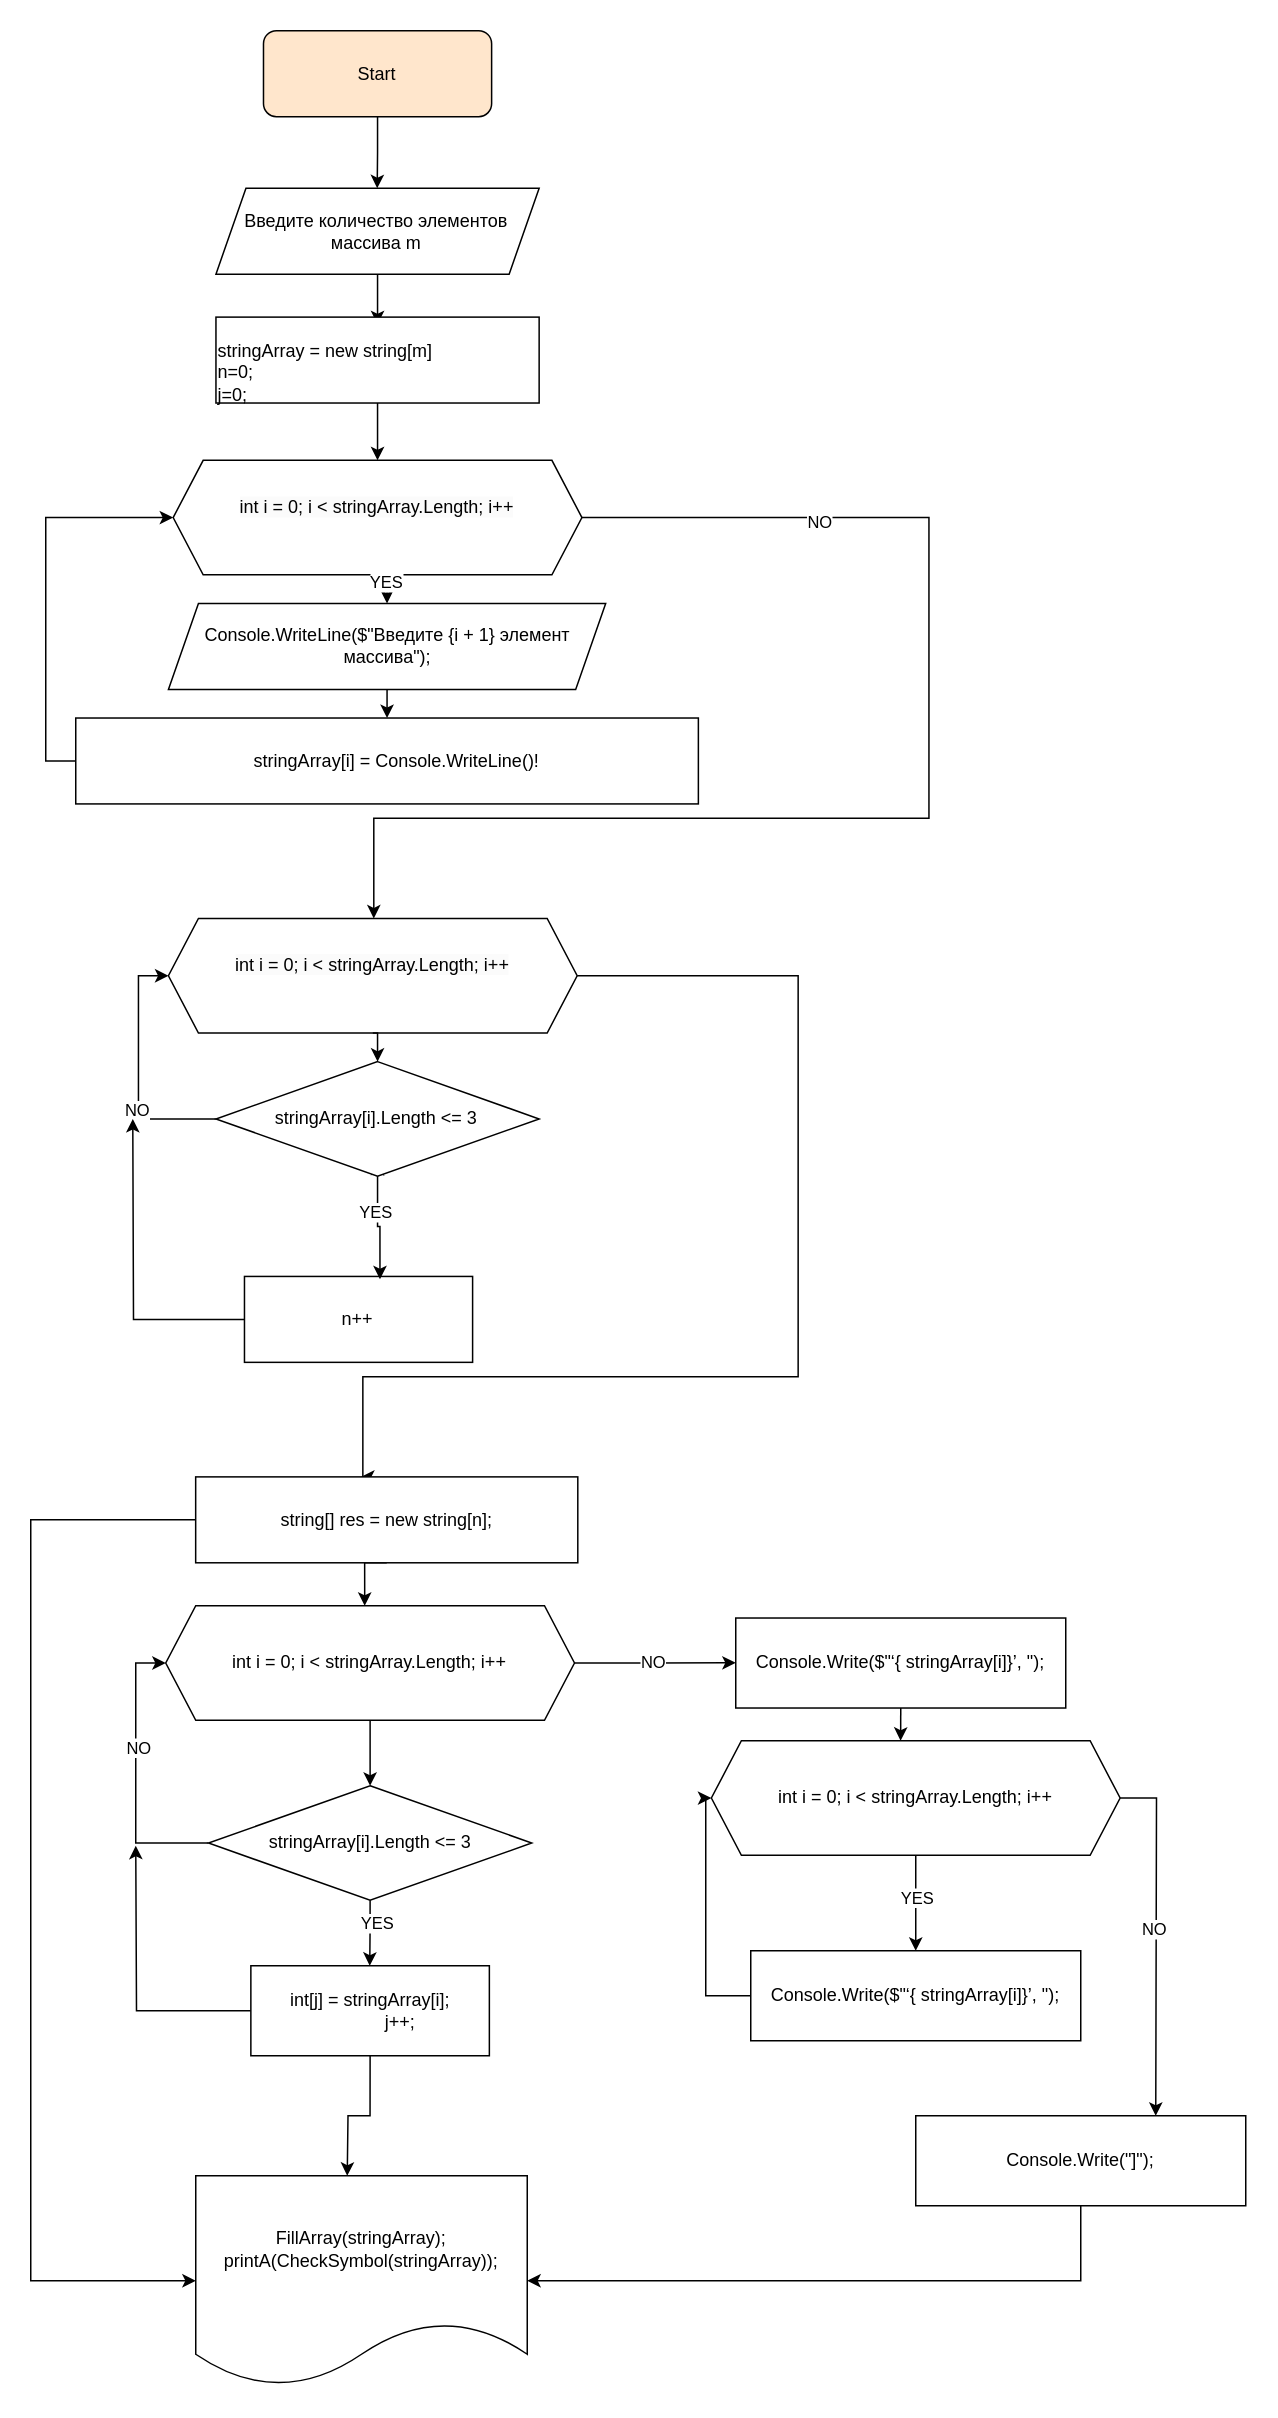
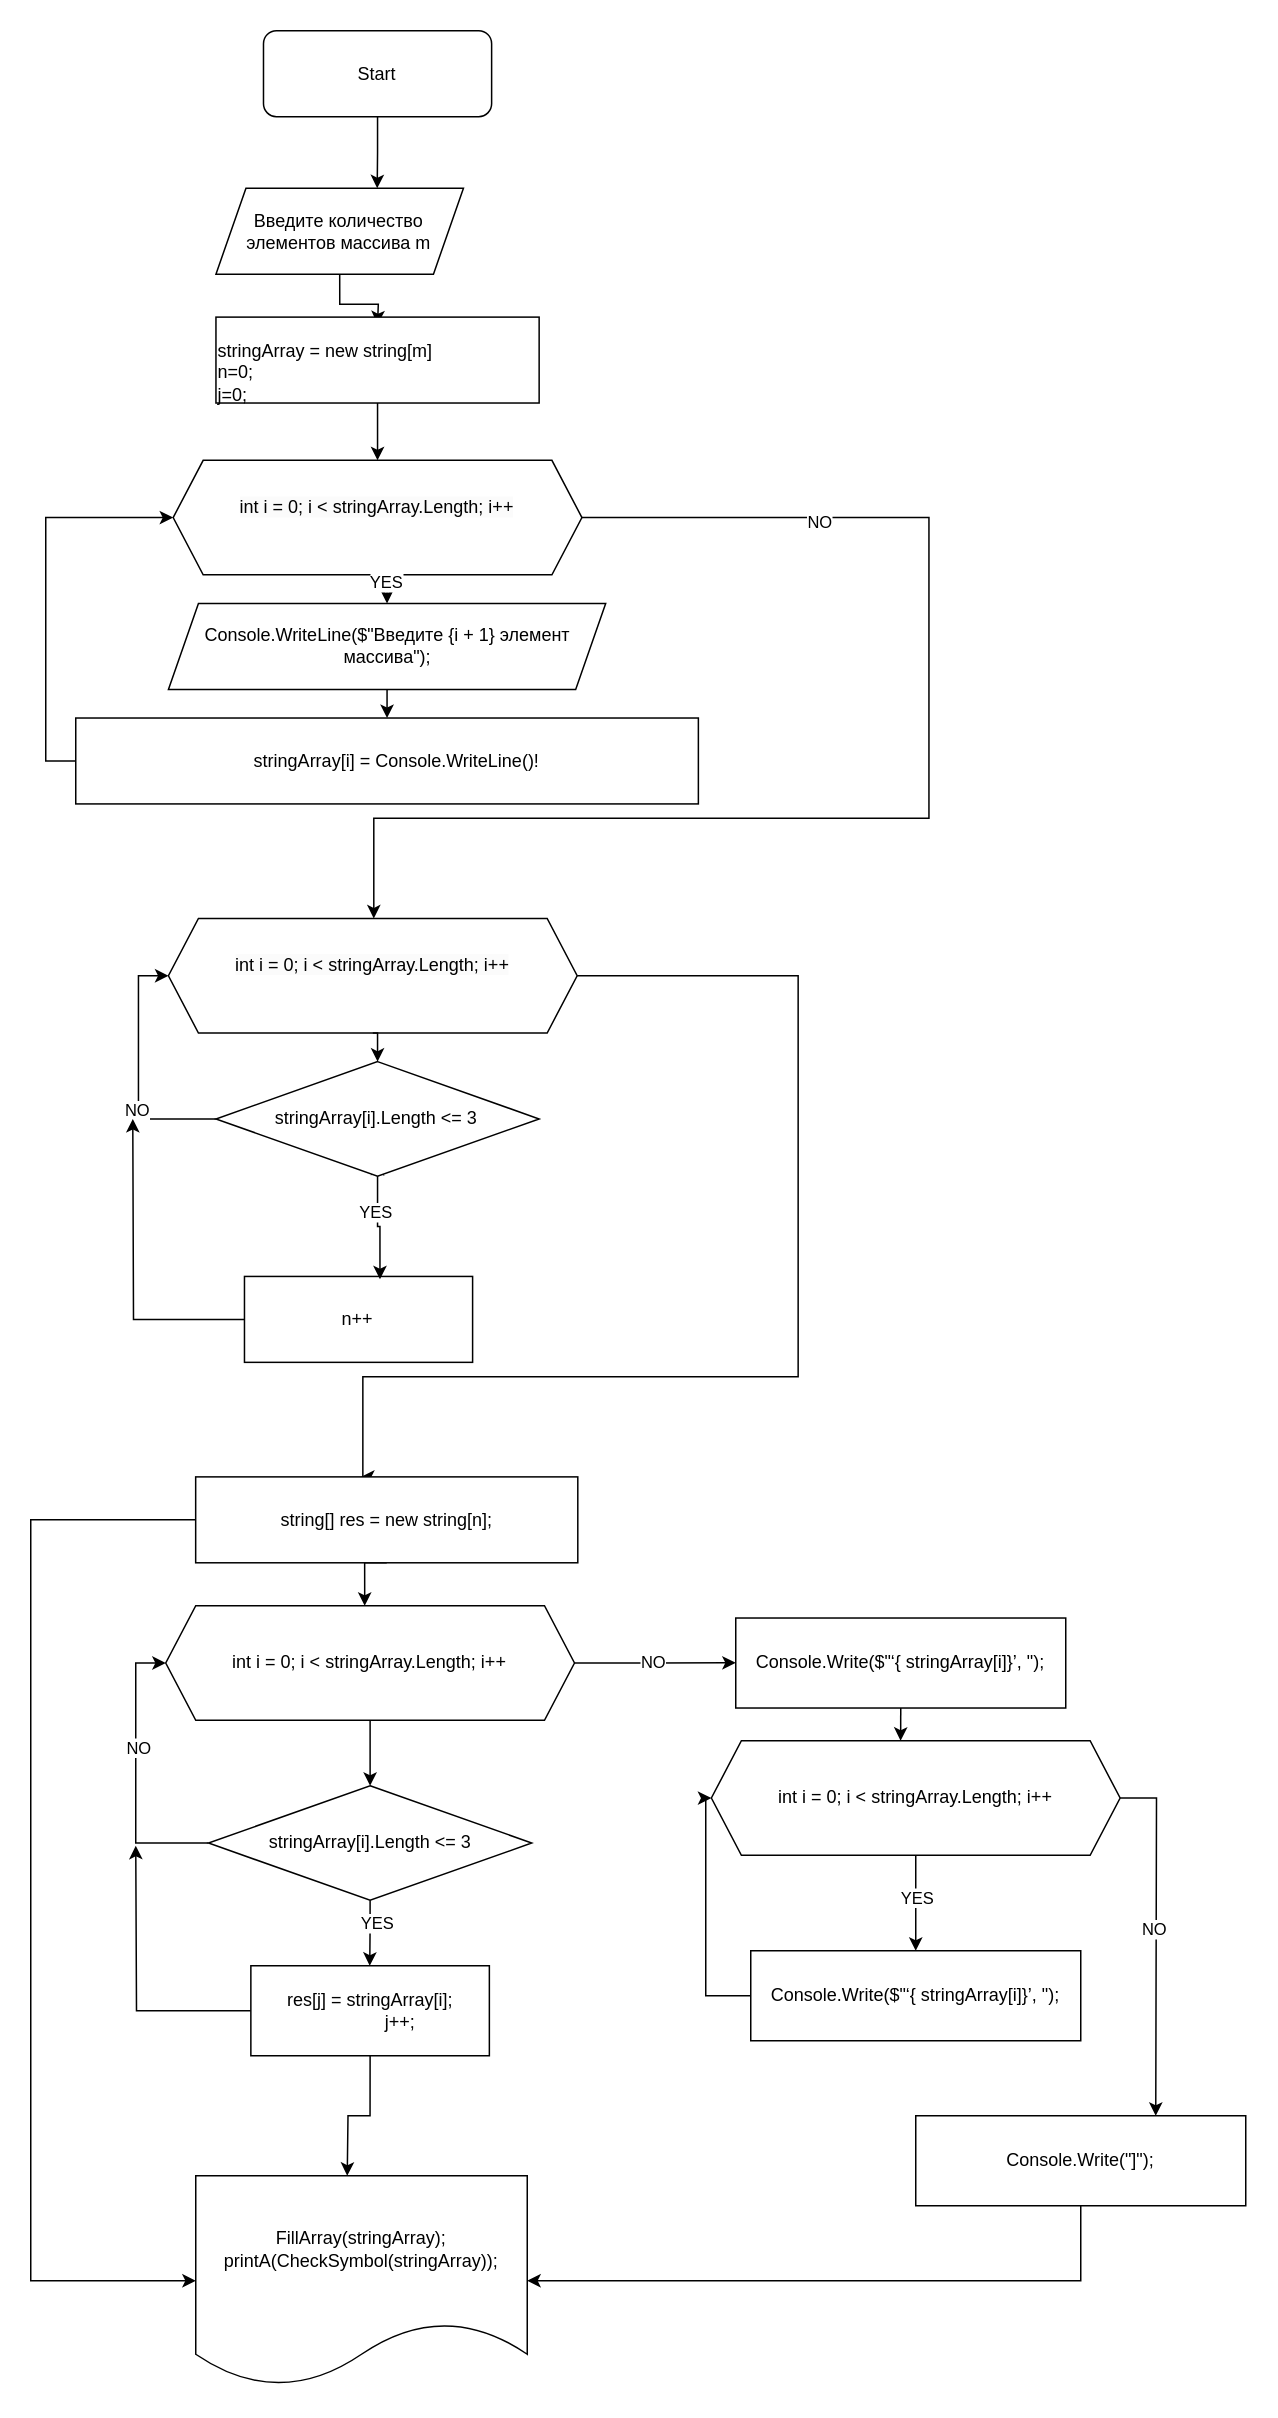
(378, 74) -> (378, 74)
(378, 231) -> (340, 231)
(371, 2011) -> (371, 2011)
